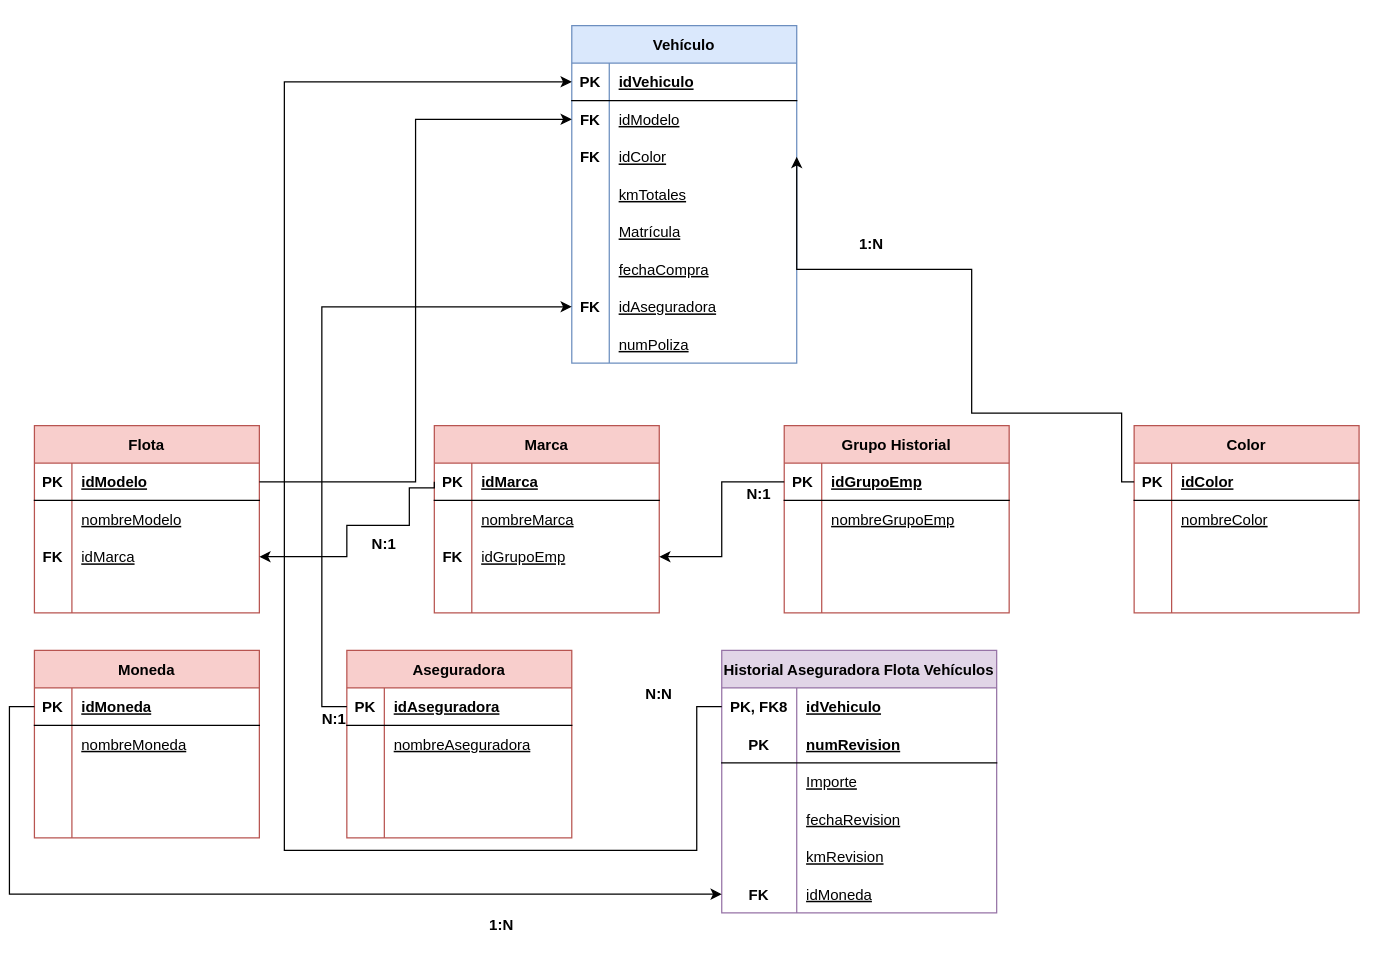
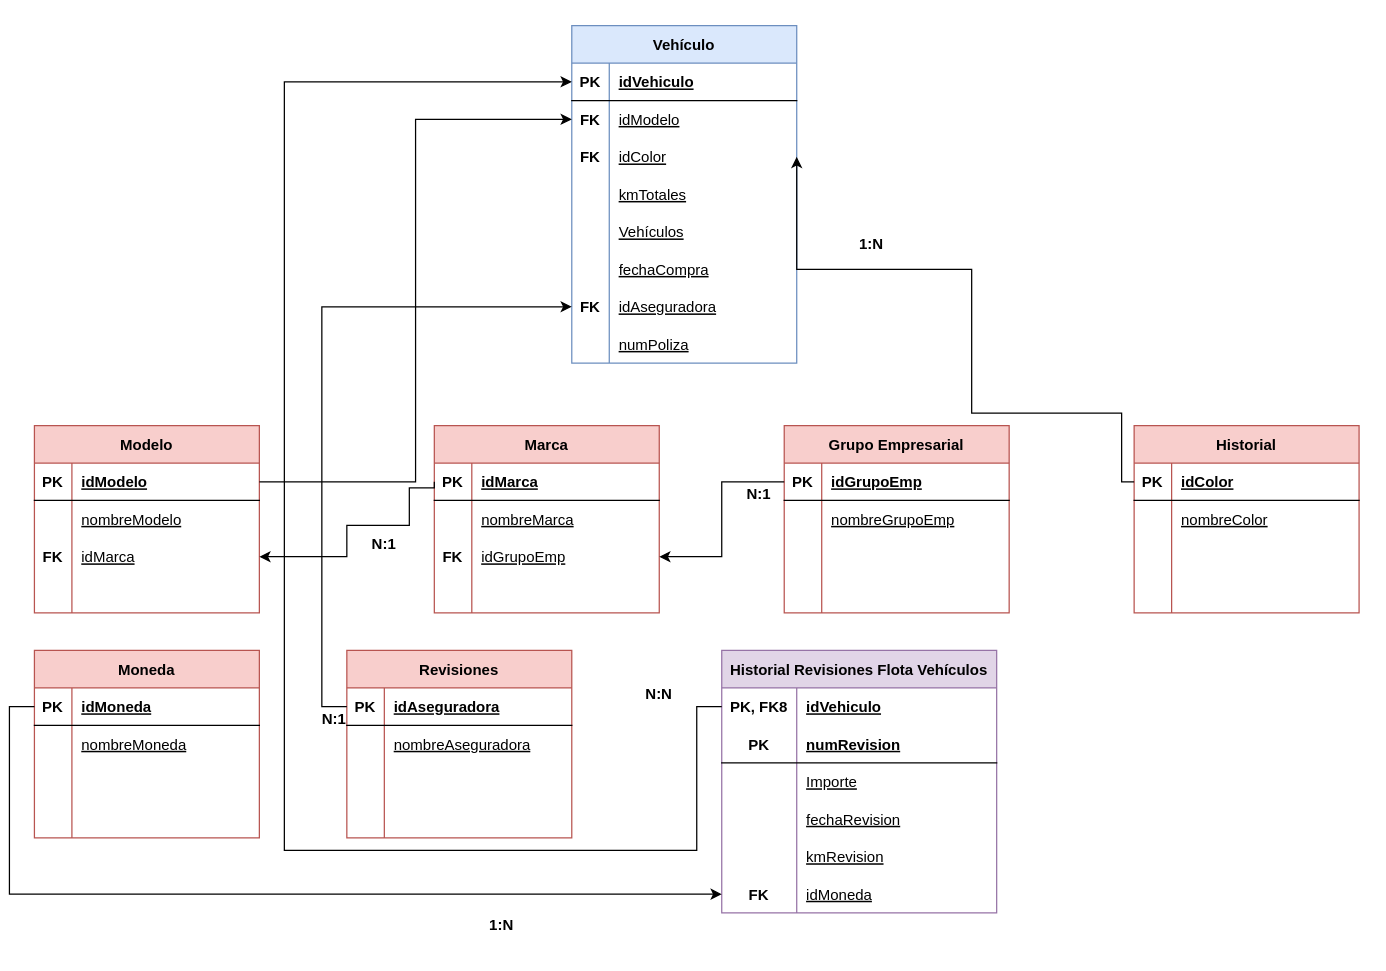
(655, 233) -> (655, 233)
(146, 445) -> (146, 445)
(896, 445) -> (896, 445)
(1246, 445) -> (1246, 445)
(459, 670) -> (459, 670)
(859, 670) -> (859, 670)
